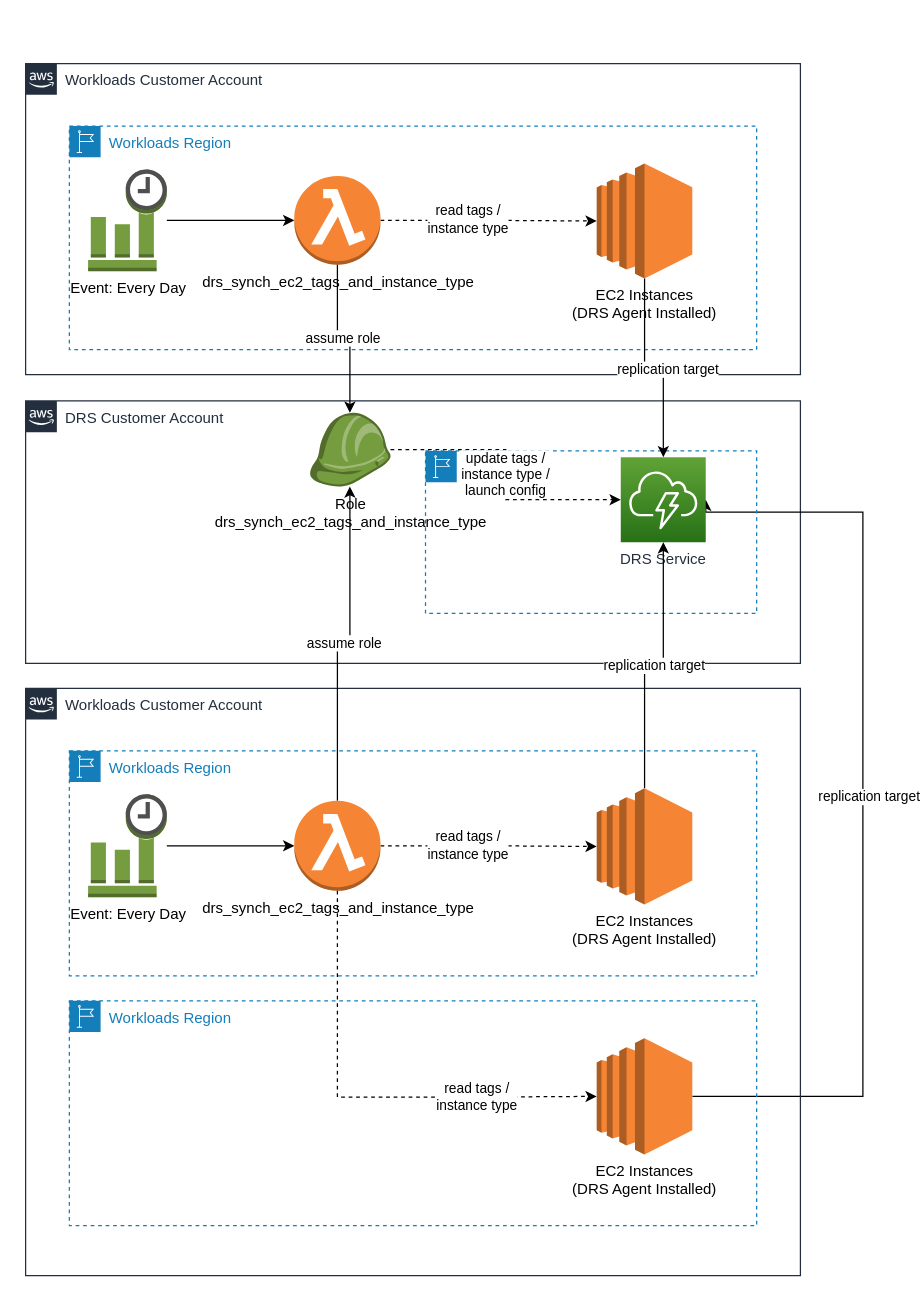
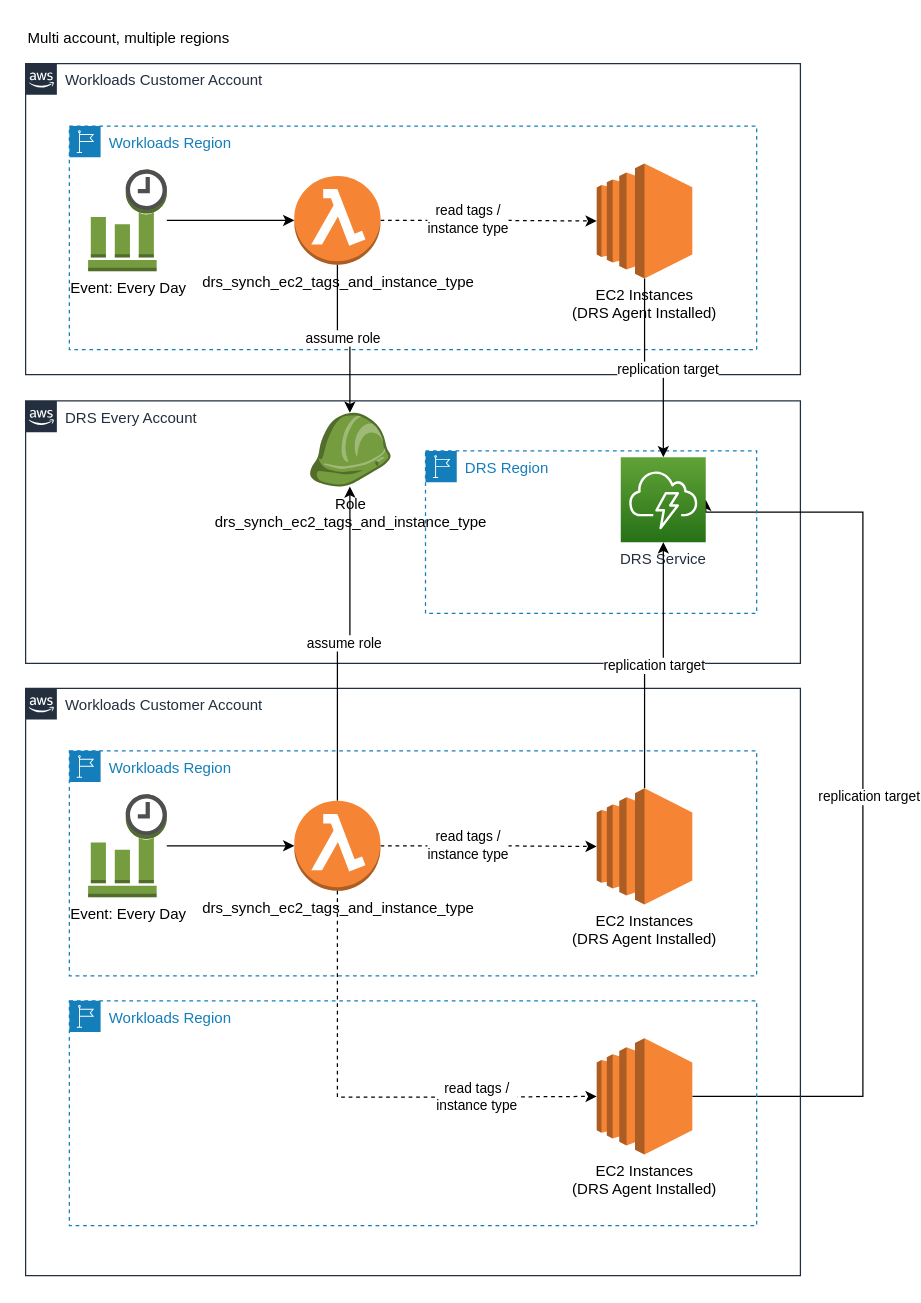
none -> (188, 38)
(146, 418) -> (133, 418)
(554, 499) -> none
